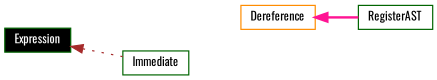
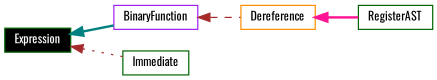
none -> (156, 17)
